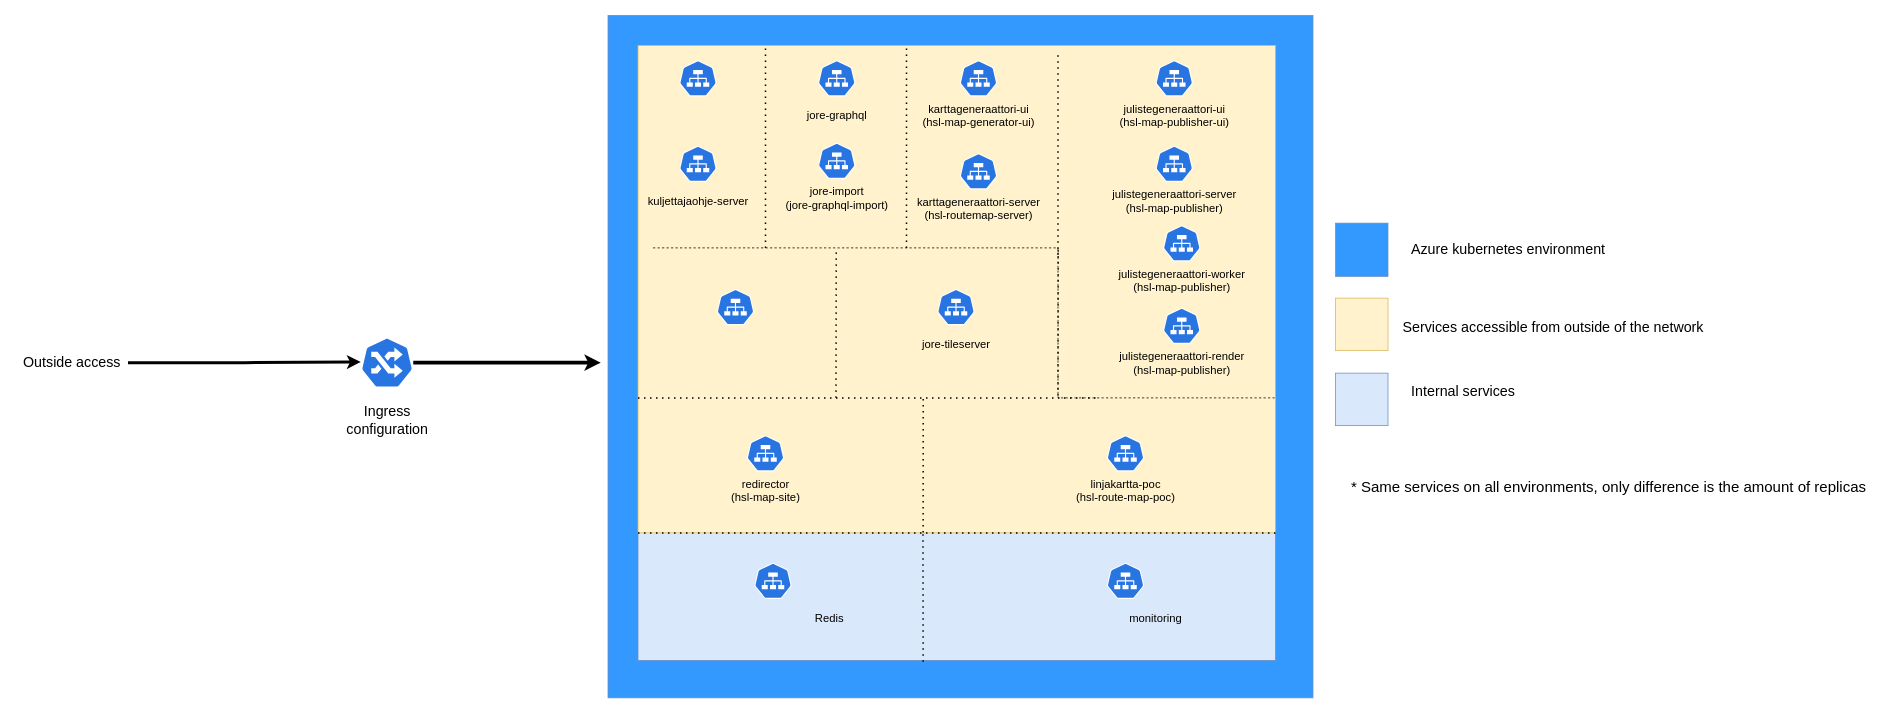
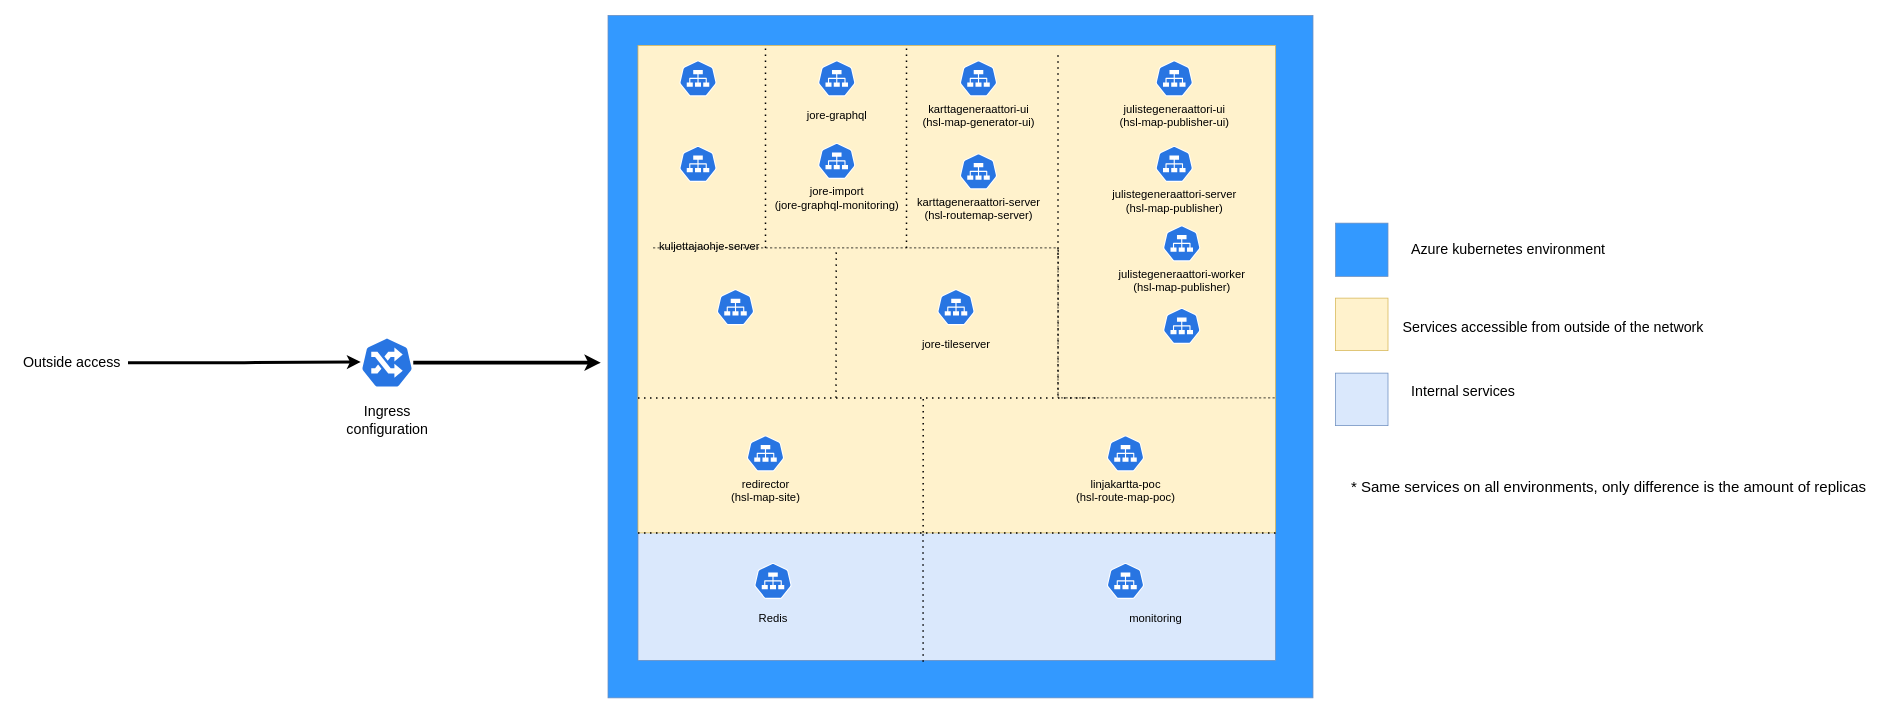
(837, 198) -> (837, 198)
(698, 201) -> (709, 246)
(1182, 363) -> none
(829, 618) -> (773, 618)
